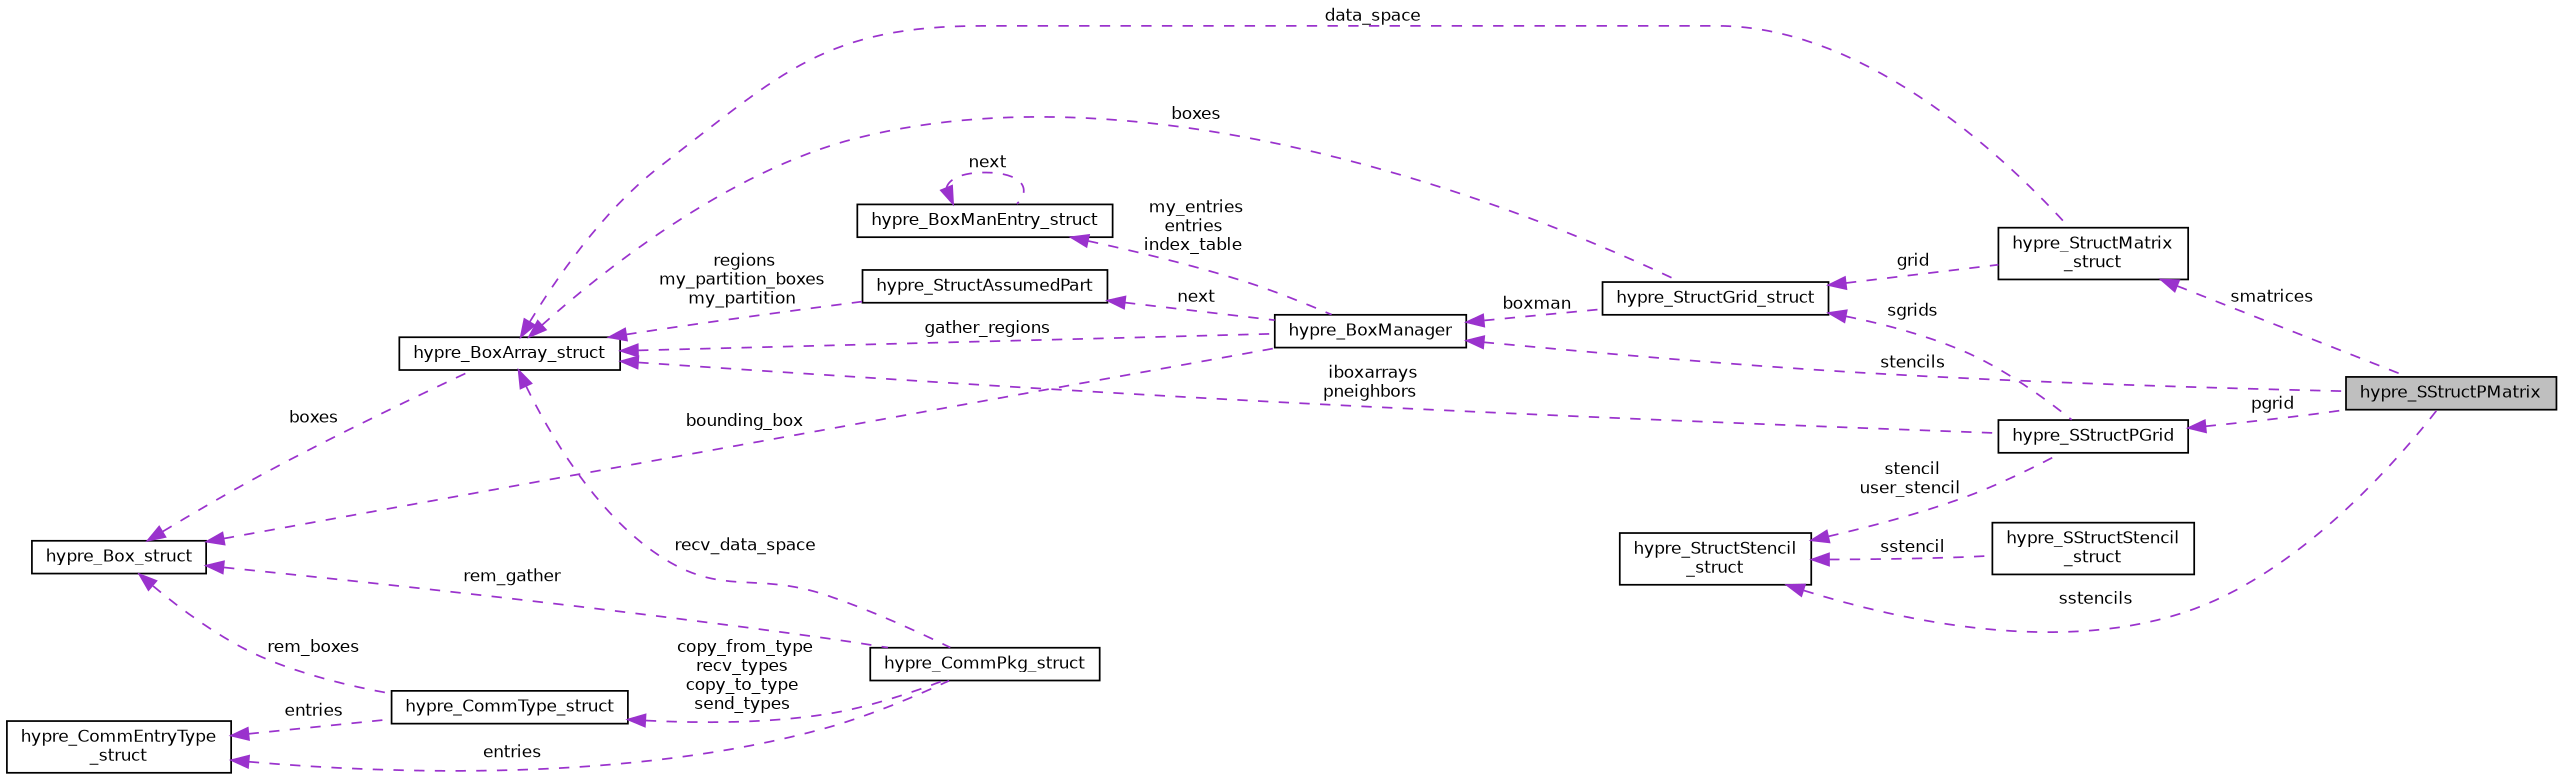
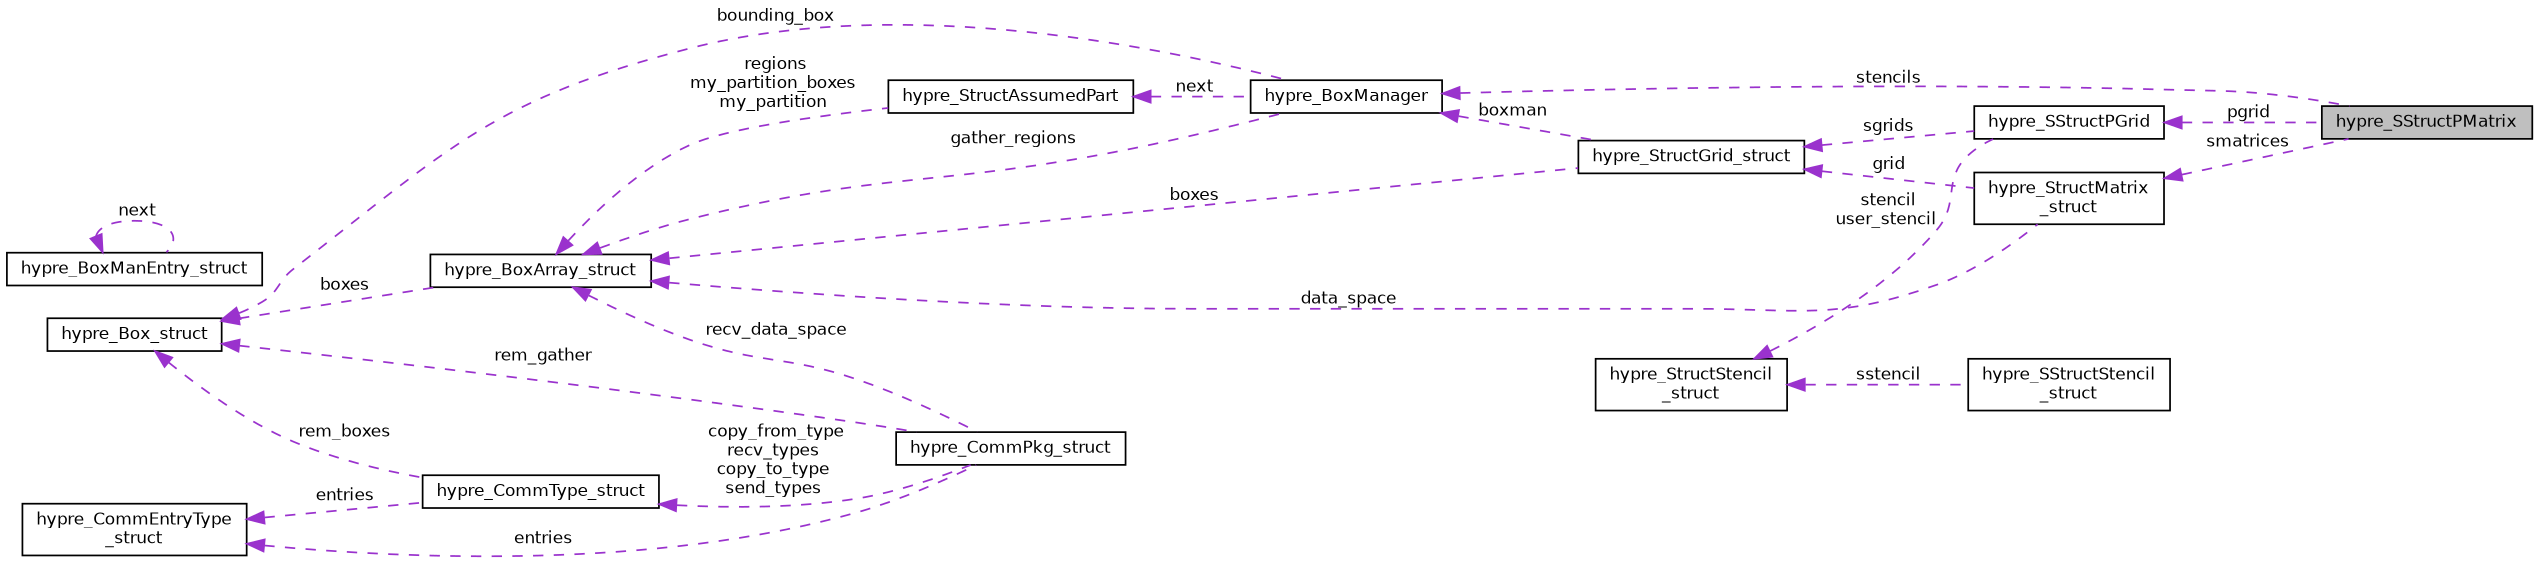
(1212, 272) -> none
(1318, 404) -> none
(2156, 620) -> none
